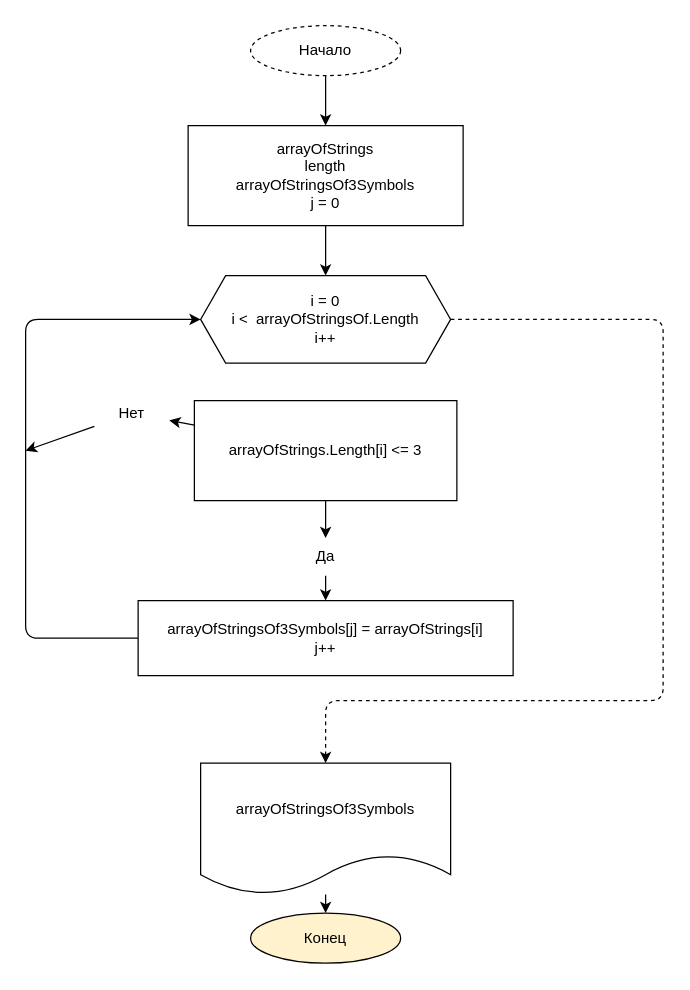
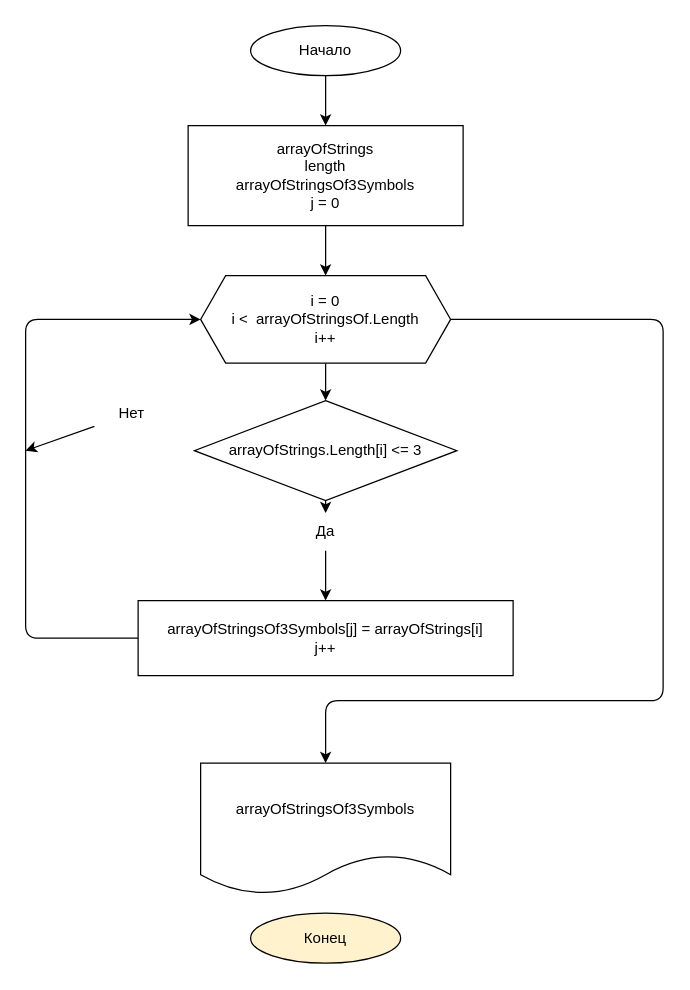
(326, 51) -> (326, 51)
none -> (326, 377)
(186, 424) -> none
(326, 451) -> (326, 451)
(326, 557) -> (326, 532)
(663, 593) -> (663, 593)
(326, 900) -> none
